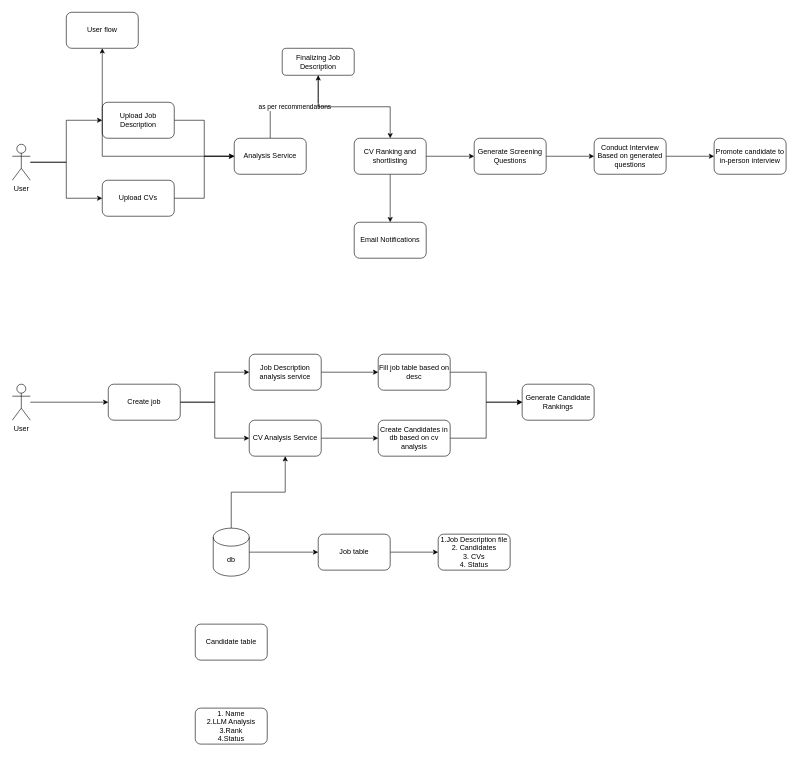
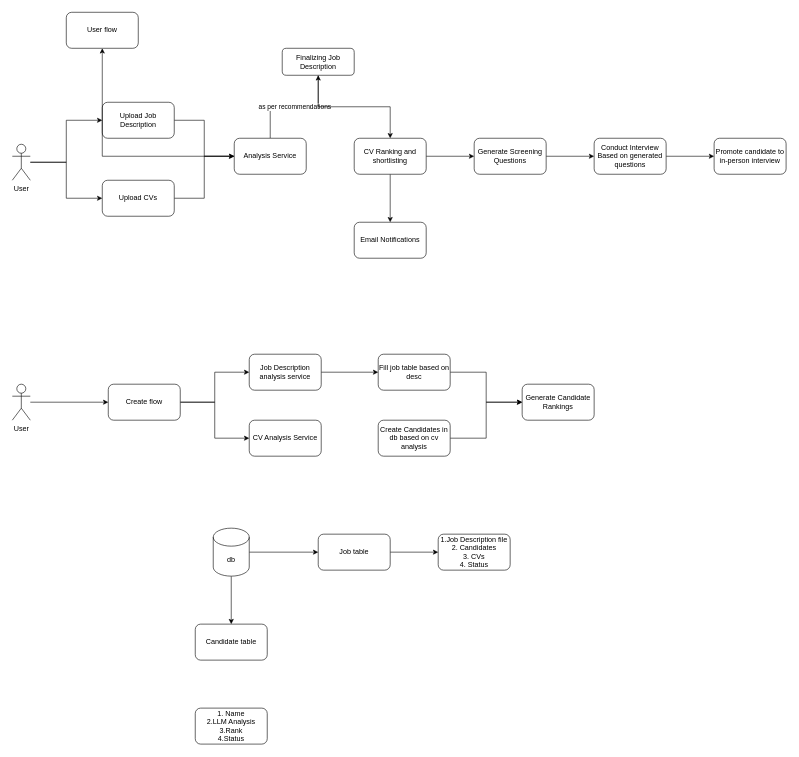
(144, 402) -> (144, 402)
(372, 438) -> none
(231, 492) -> (231, 618)
